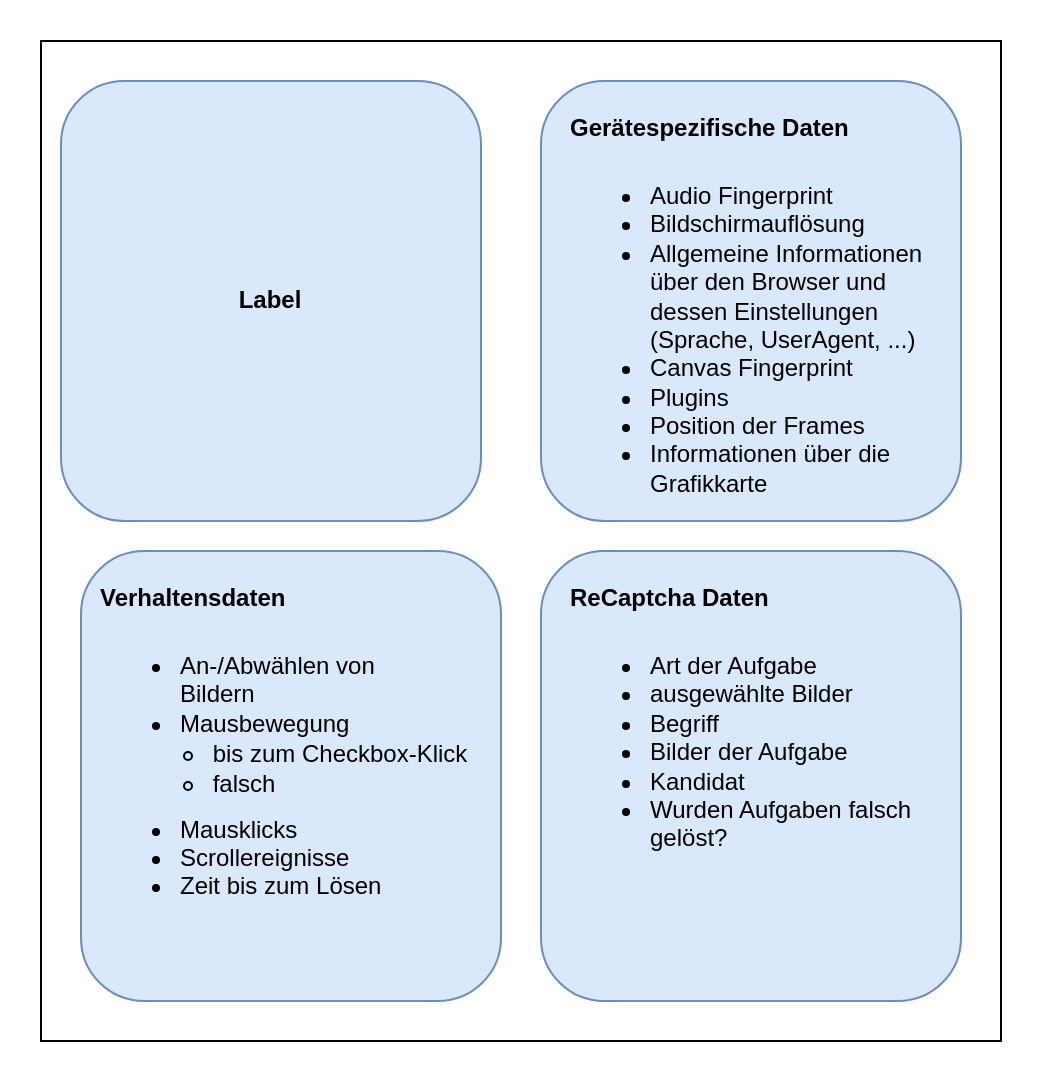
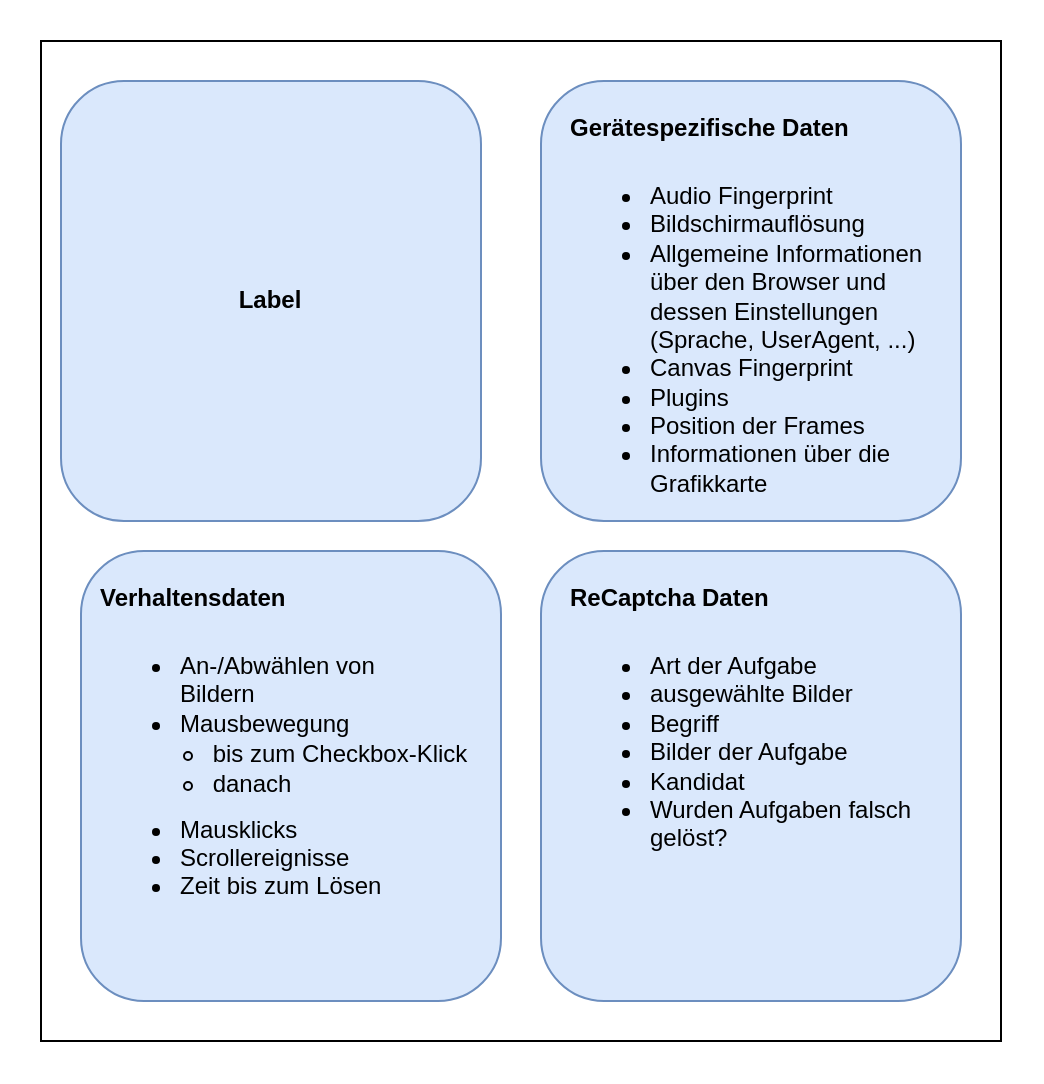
(261, 769) -> (261, 769)
